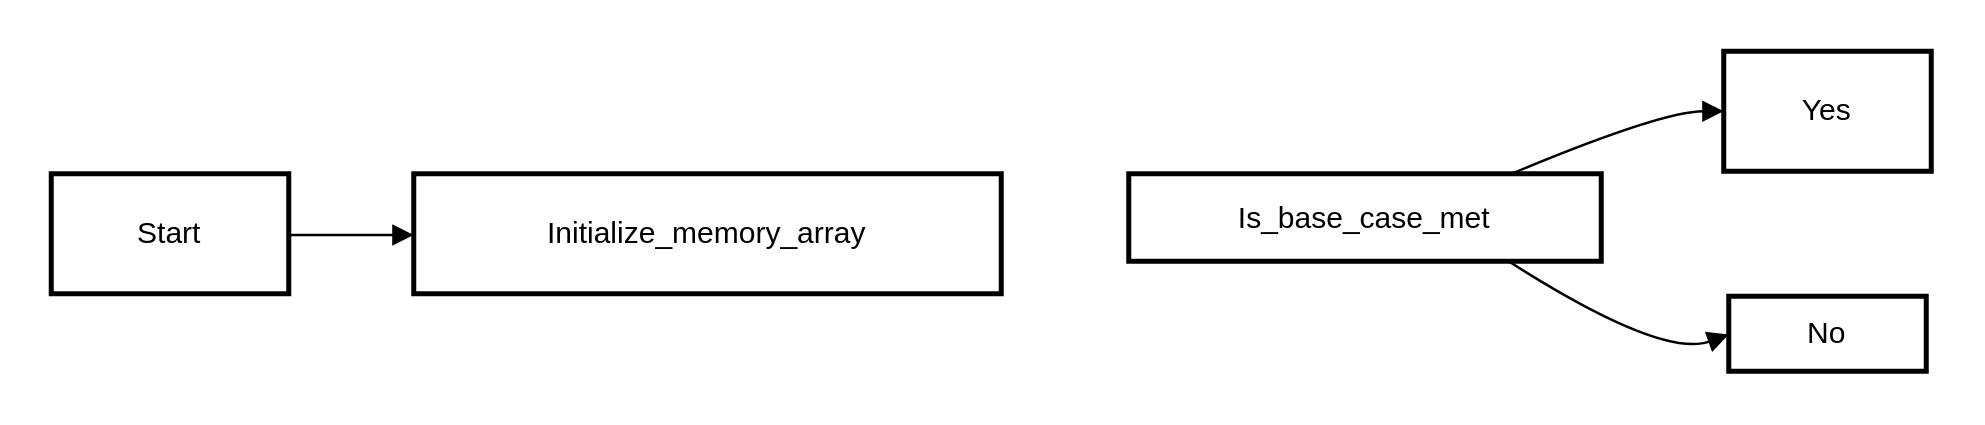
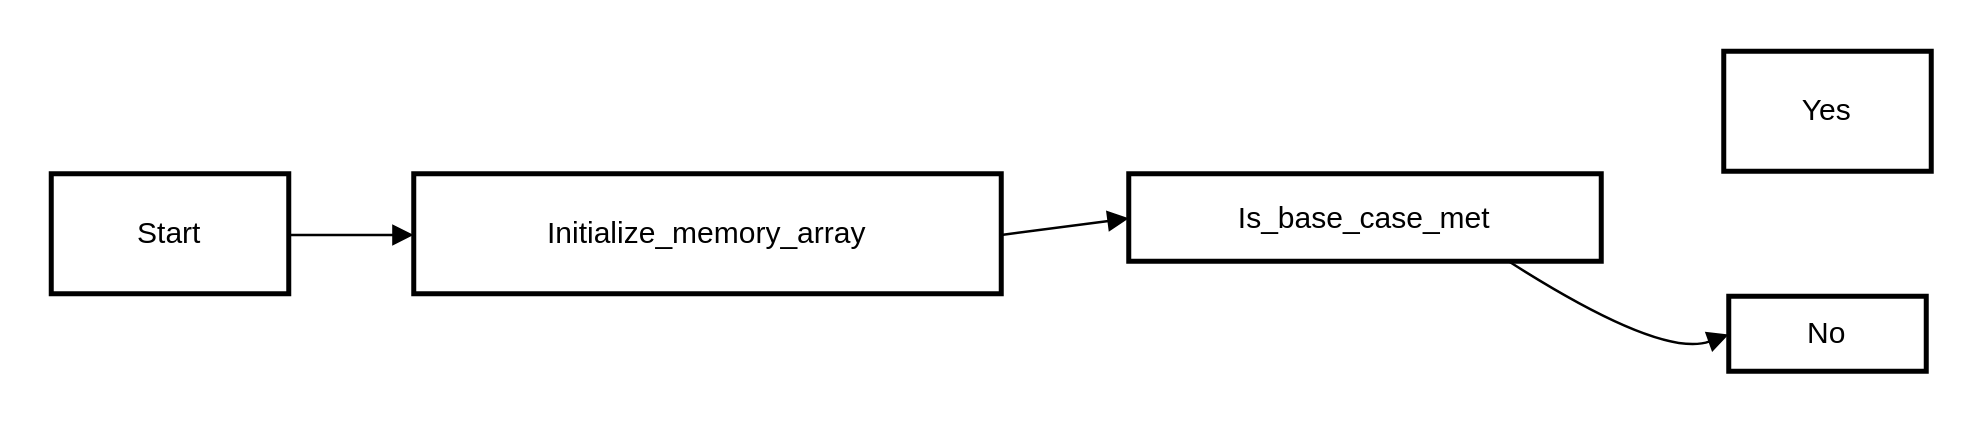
(1606, 137) -> none
none -> (1056, 228)
